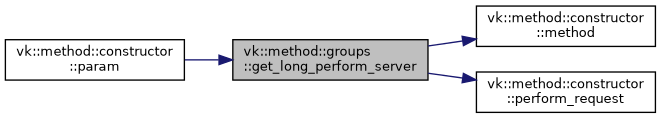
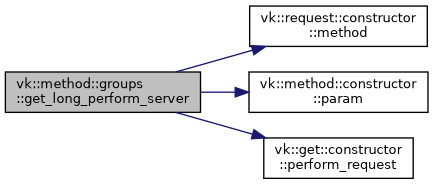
(566, 26) -> (338, 26)
(202, 60) -> (218, 92)
(566, 92) -> (338, 158)
